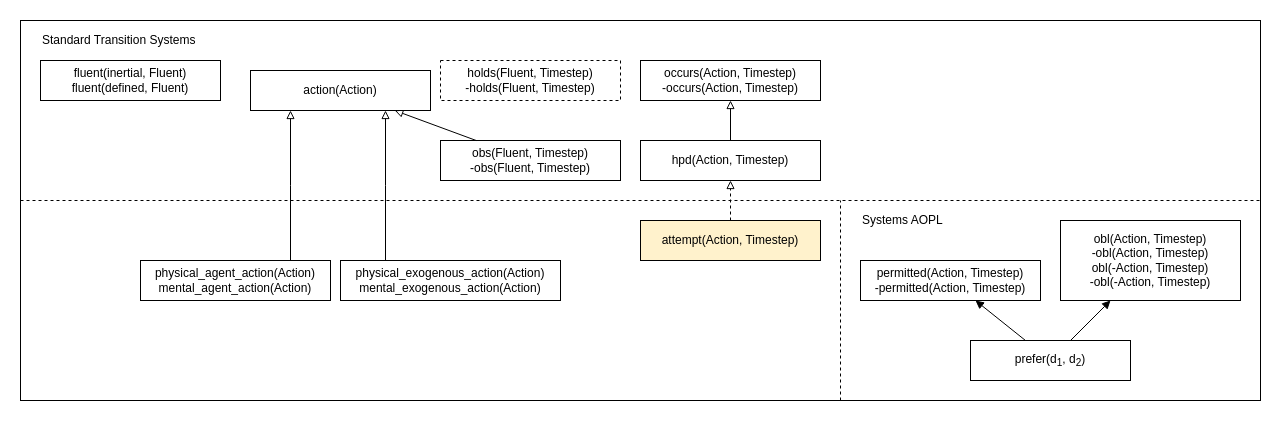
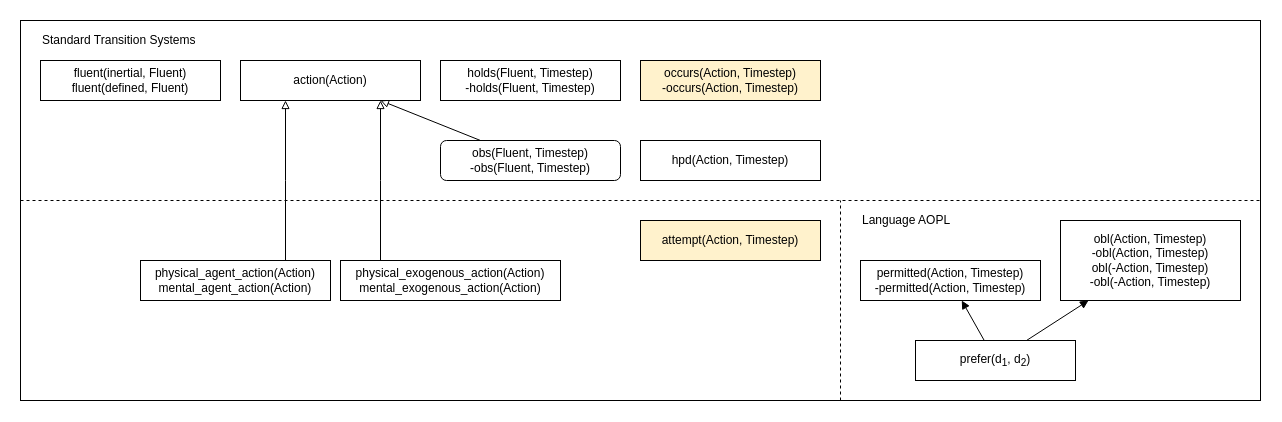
(531, 81) -> (531, 81)
(731, 81) -> (731, 81)
(341, 91) -> (331, 81)
(731, 125) -> none
(531, 161) -> (531, 161)
(731, 205) -> none
(901, 221) -> (905, 221)
(1051, 361) -> (996, 361)
